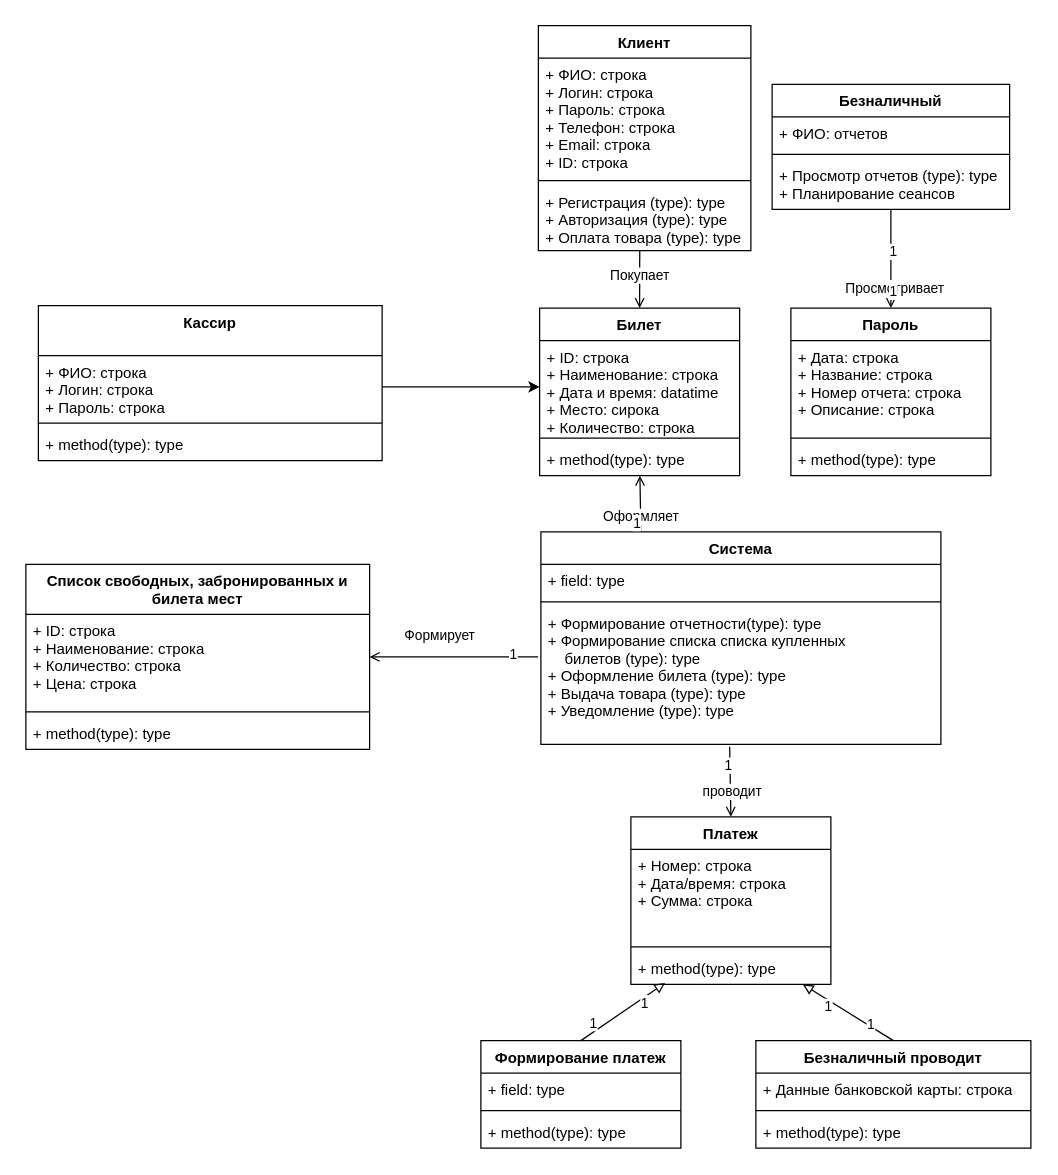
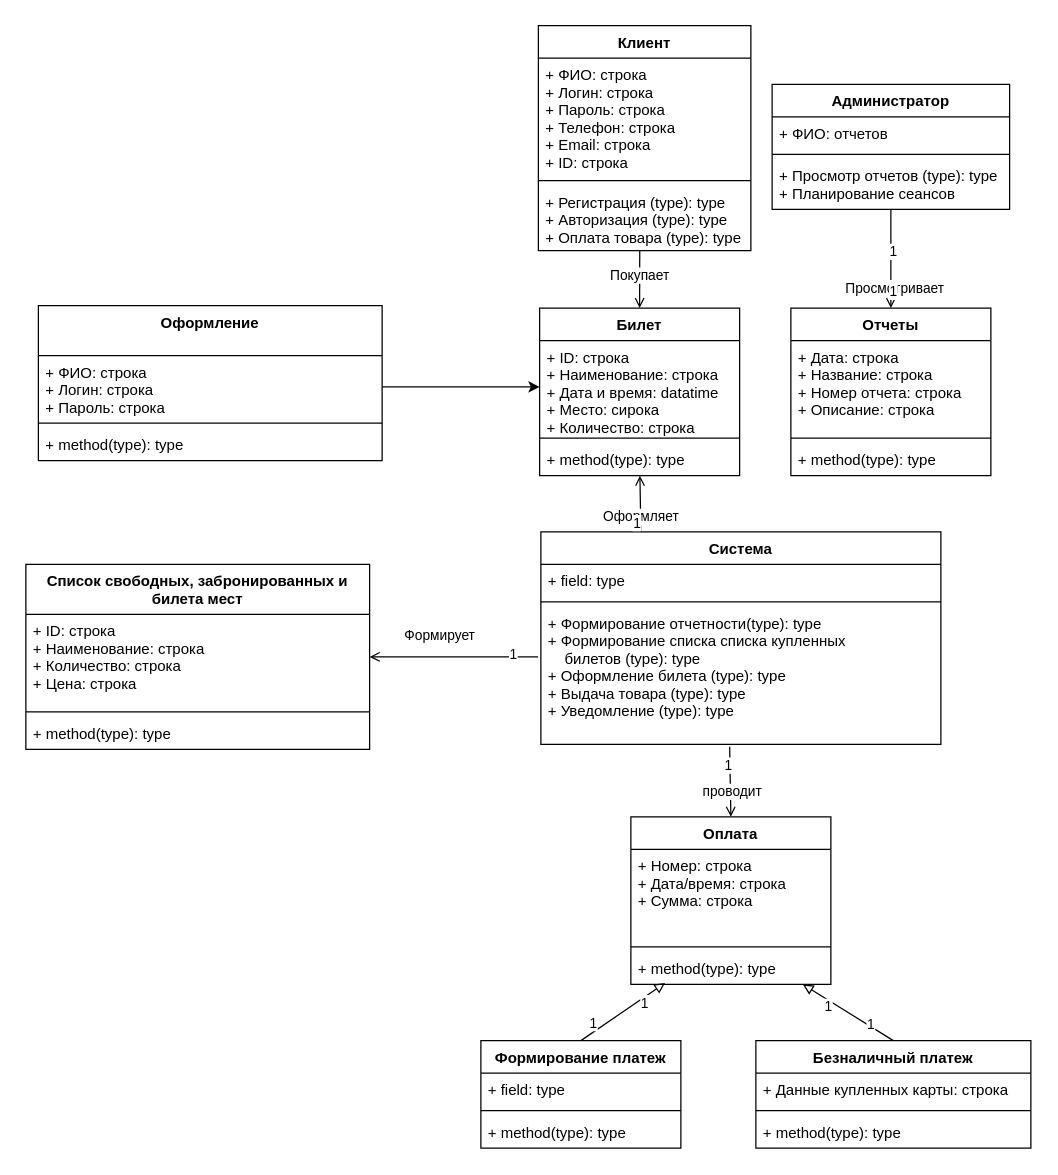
(890, 101) -> (890, 101)
(209, 323) -> (209, 323)
(890, 325) -> (890, 325)
(730, 834) -> (730, 834)
(893, 1058) -> (893, 1058)
(891, 1090) -> (887, 1090)
